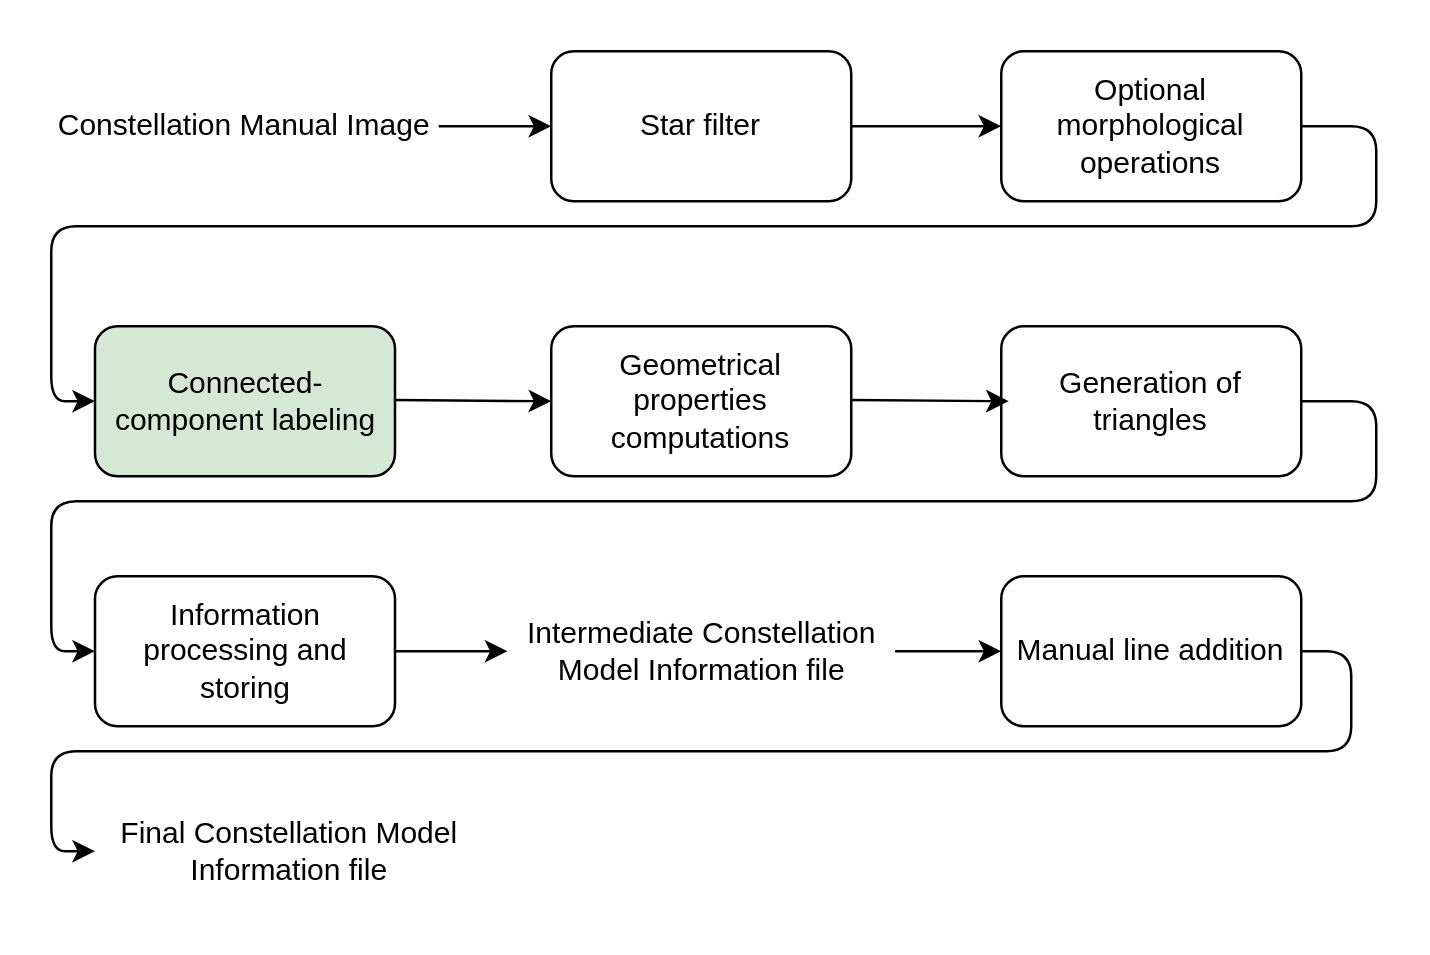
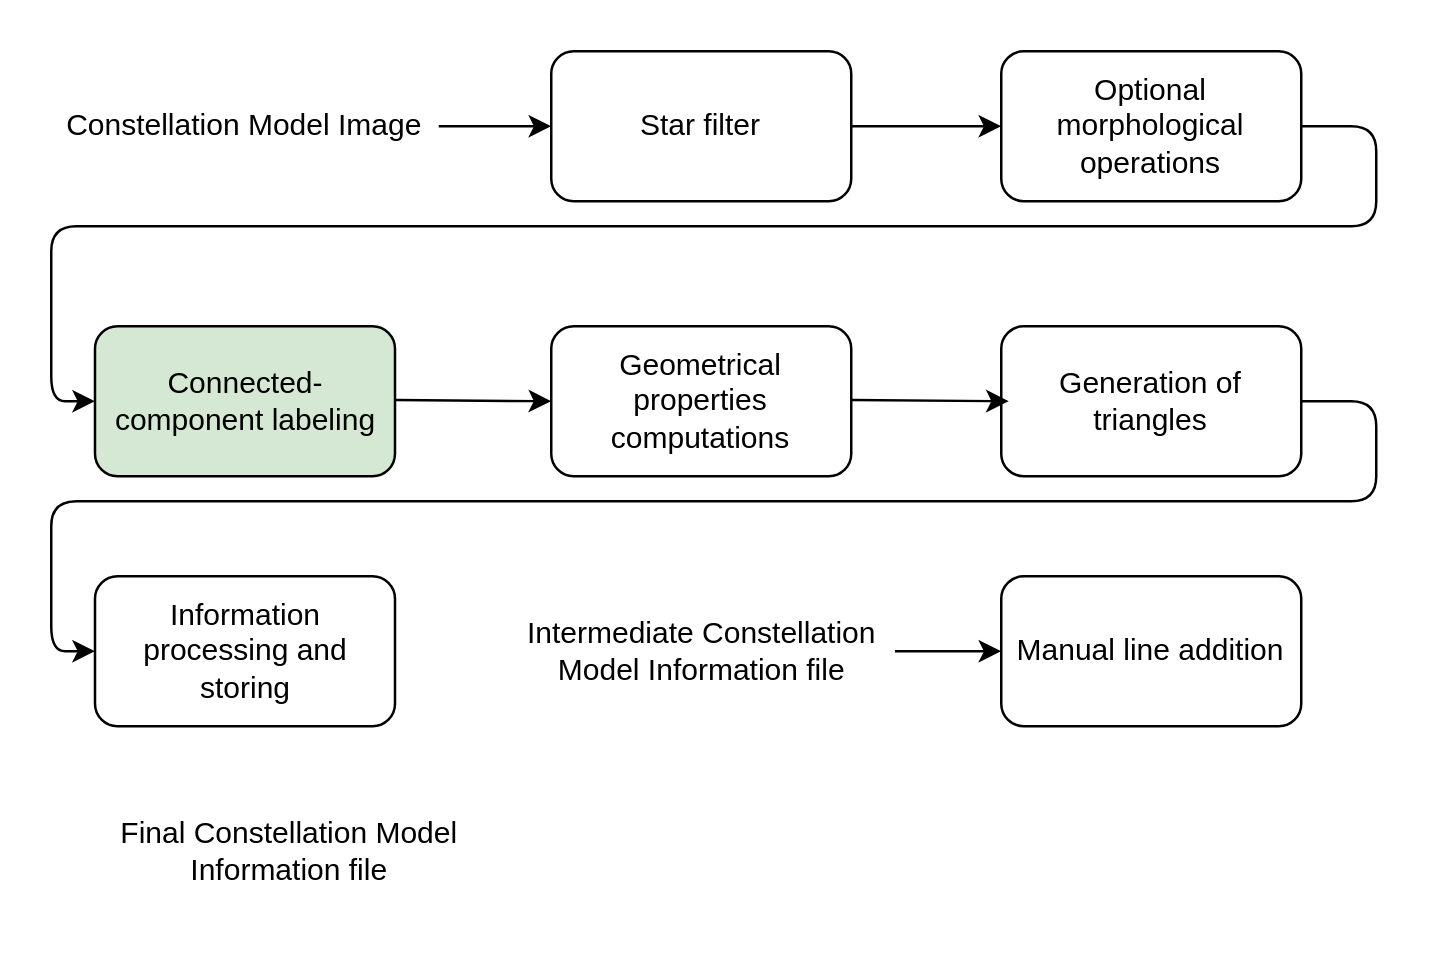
(245, 126) -> (245, 126)
(443, 651) -> none
(711, 751) -> none
